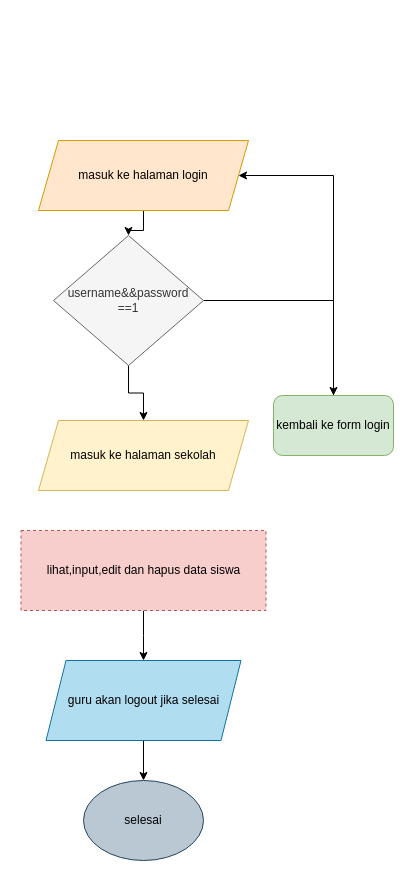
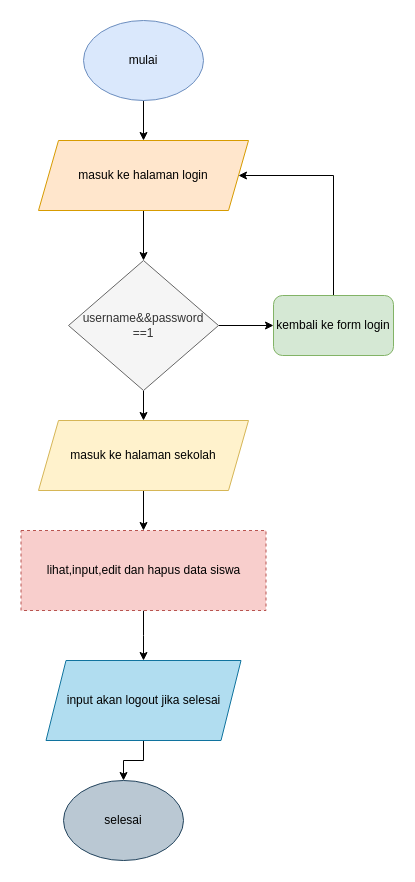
none -> (144, 61)
none -> (144, 117)
(129, 301) -> (144, 326)
(334, 426) -> (334, 326)
none -> (144, 507)
(144, 701) -> (144, 701)
(144, 821) -> (124, 821)
